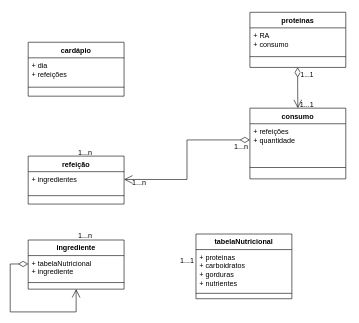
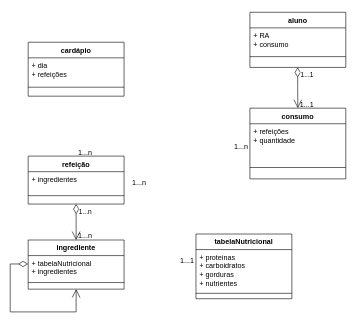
(298, 21) -> (298, 21)
(158, 180) -> none
none -> (76, 226)
(65, 269) -> (65, 269)
